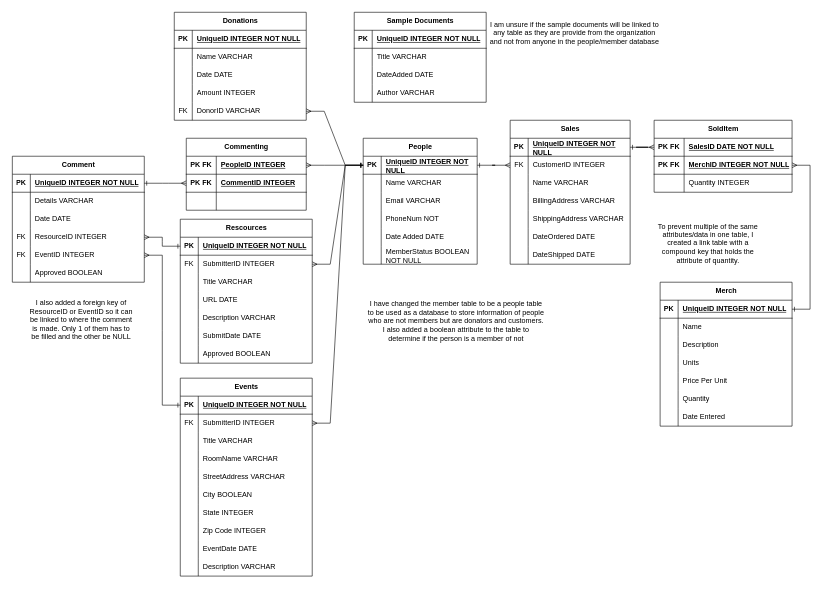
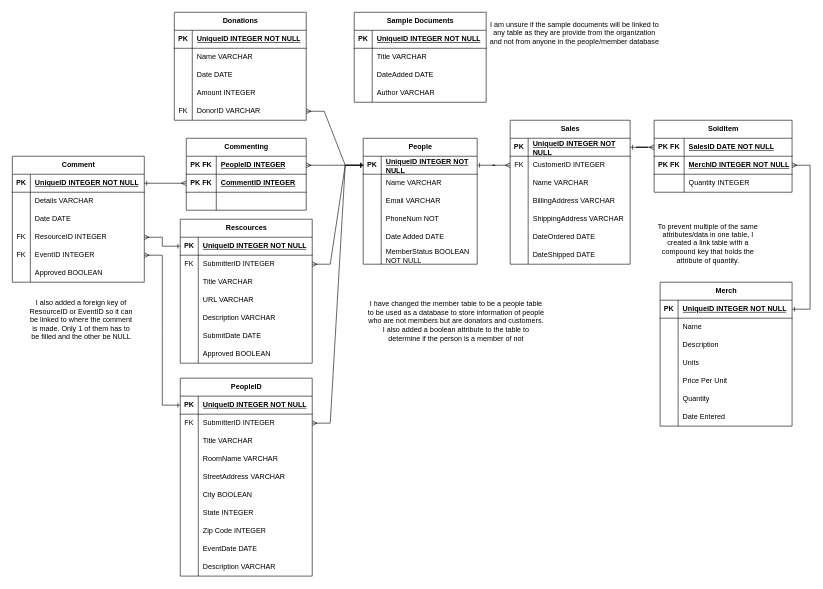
(218, 300) -> (224, 300)
(247, 387) -> (247, 387)
